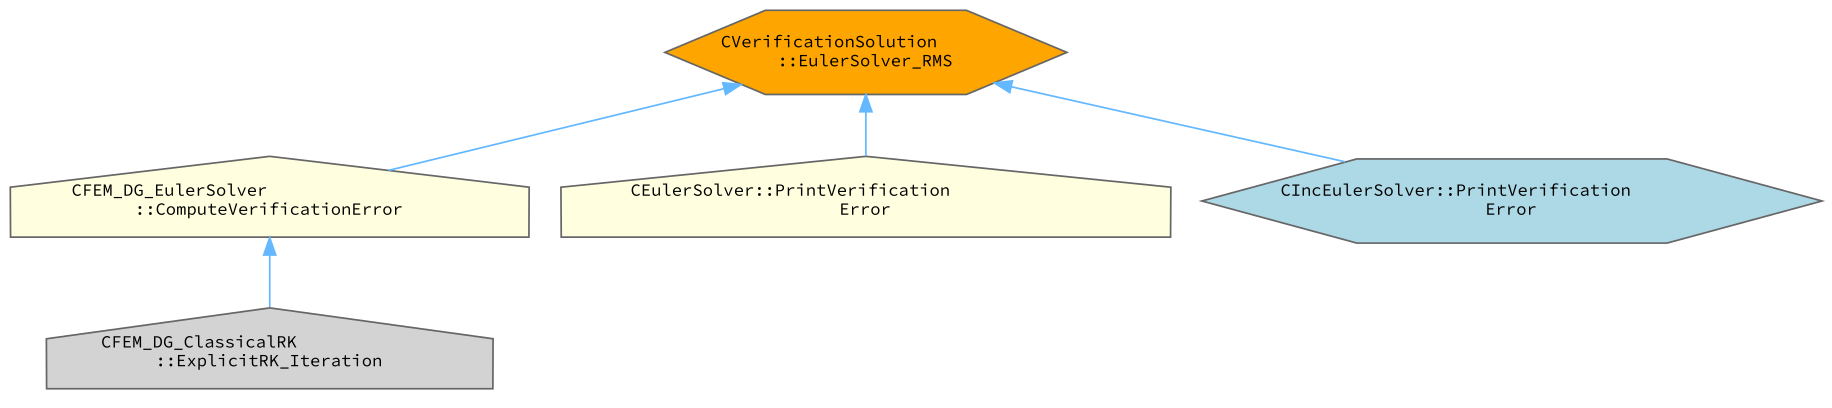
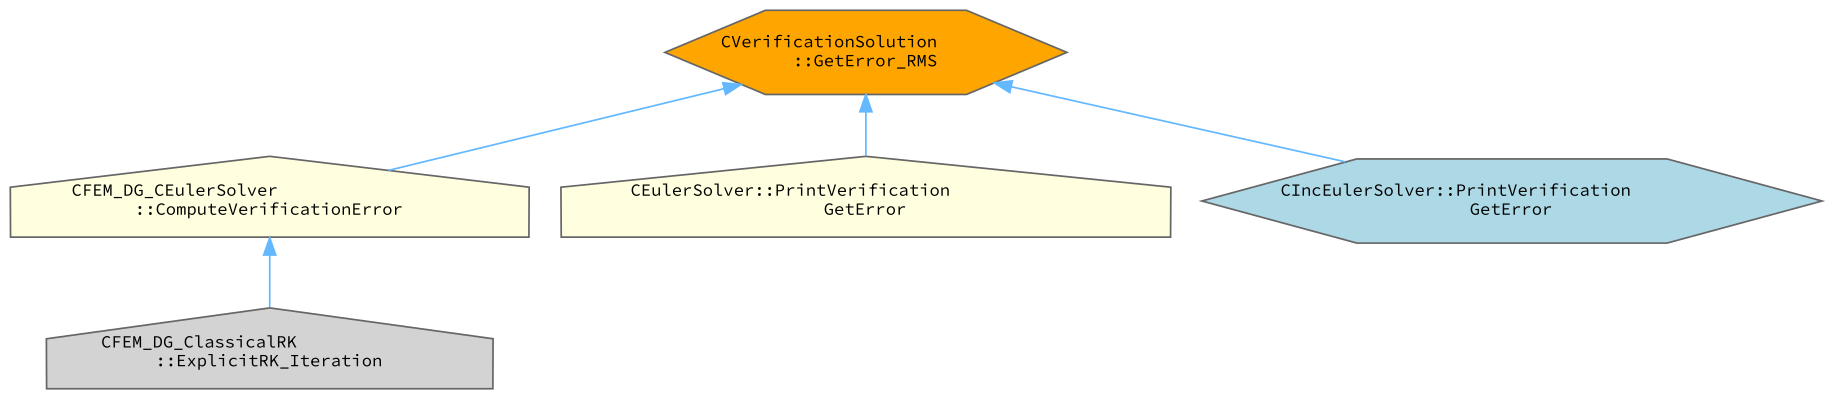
(866, 52) -> (866, 52)
(270, 201) -> (270, 201)
(866, 201) -> (866, 201)
(1512, 201) -> (1512, 201)
